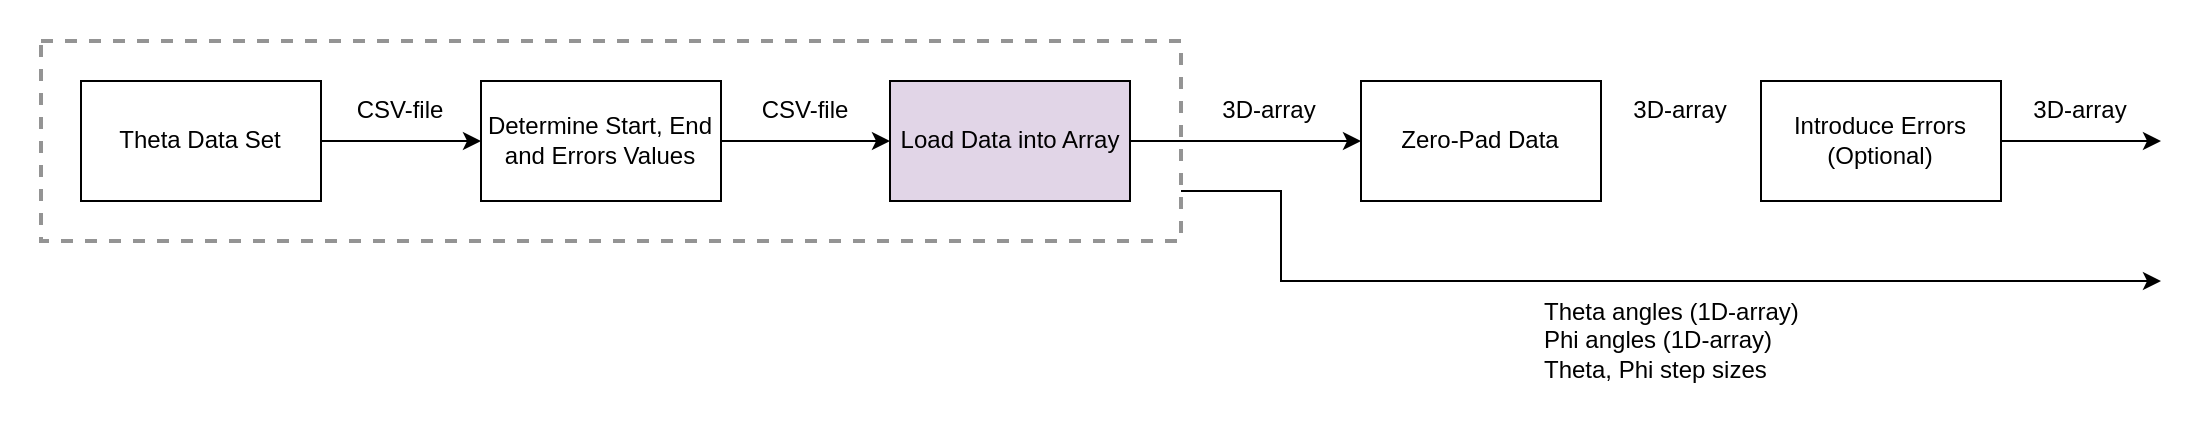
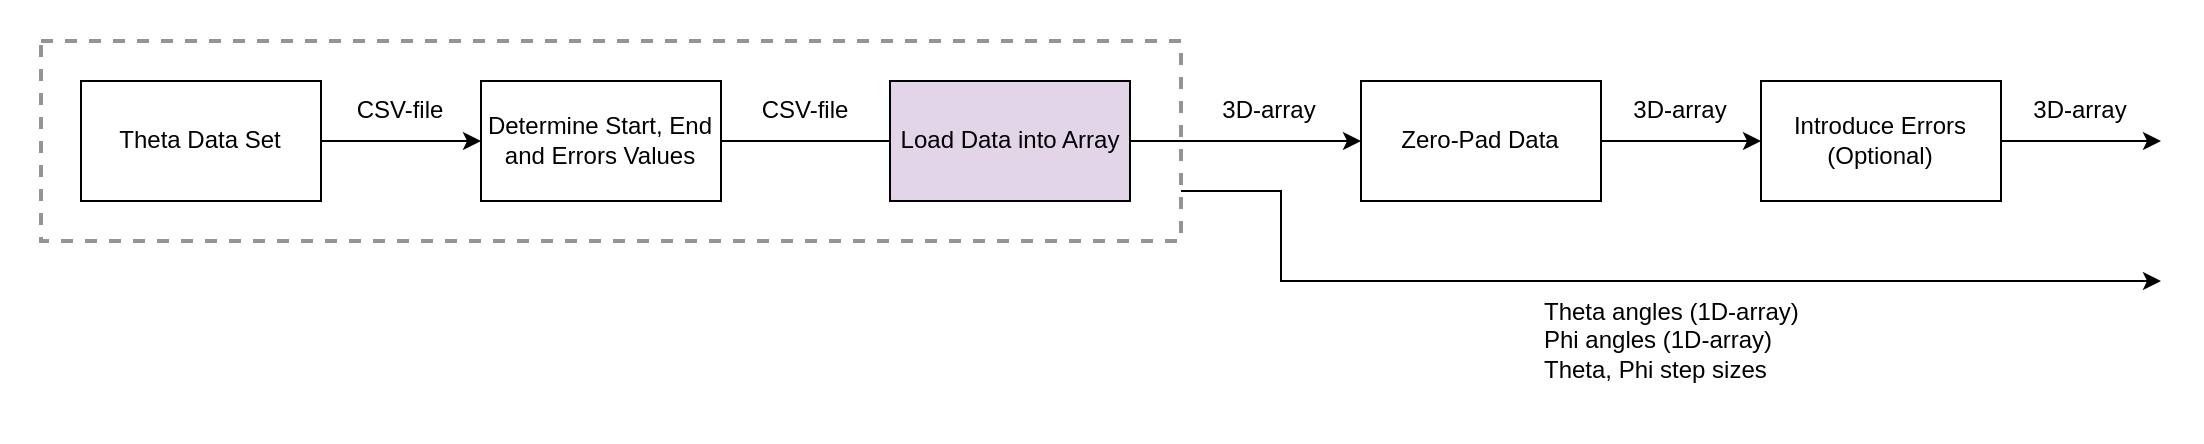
(875, 141) -> (880, 141)
none -> (1674, 141)
